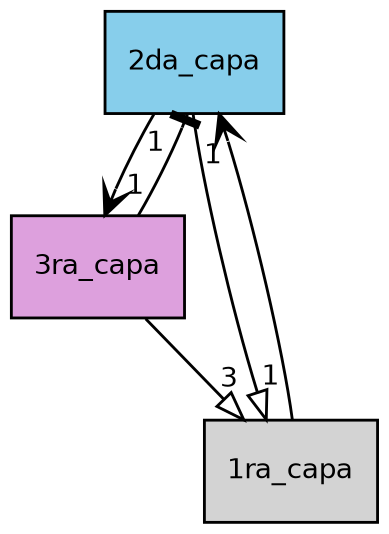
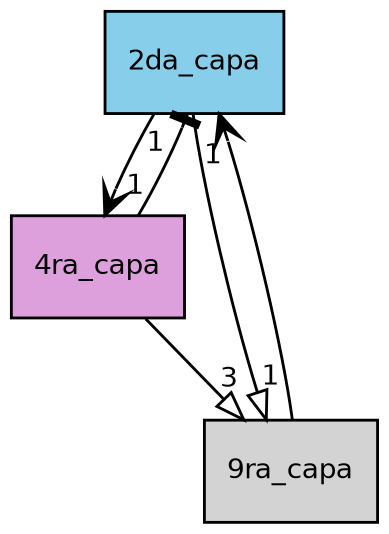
(98, 267) -> (98, 267)
(291, 471) -> (291, 471)
